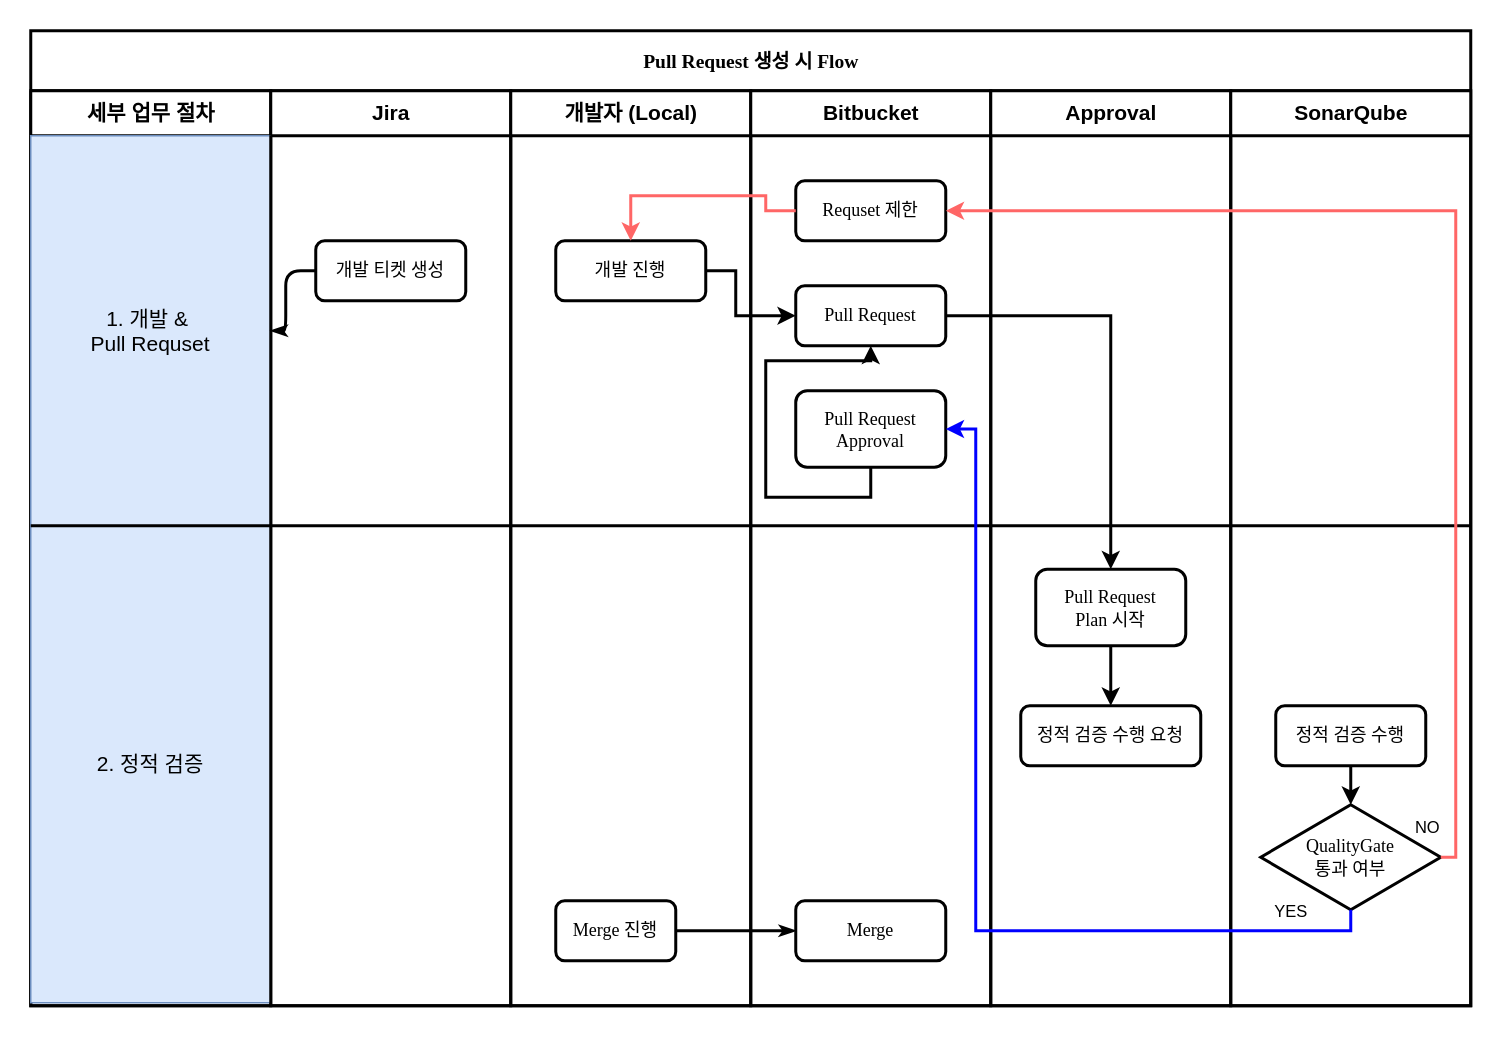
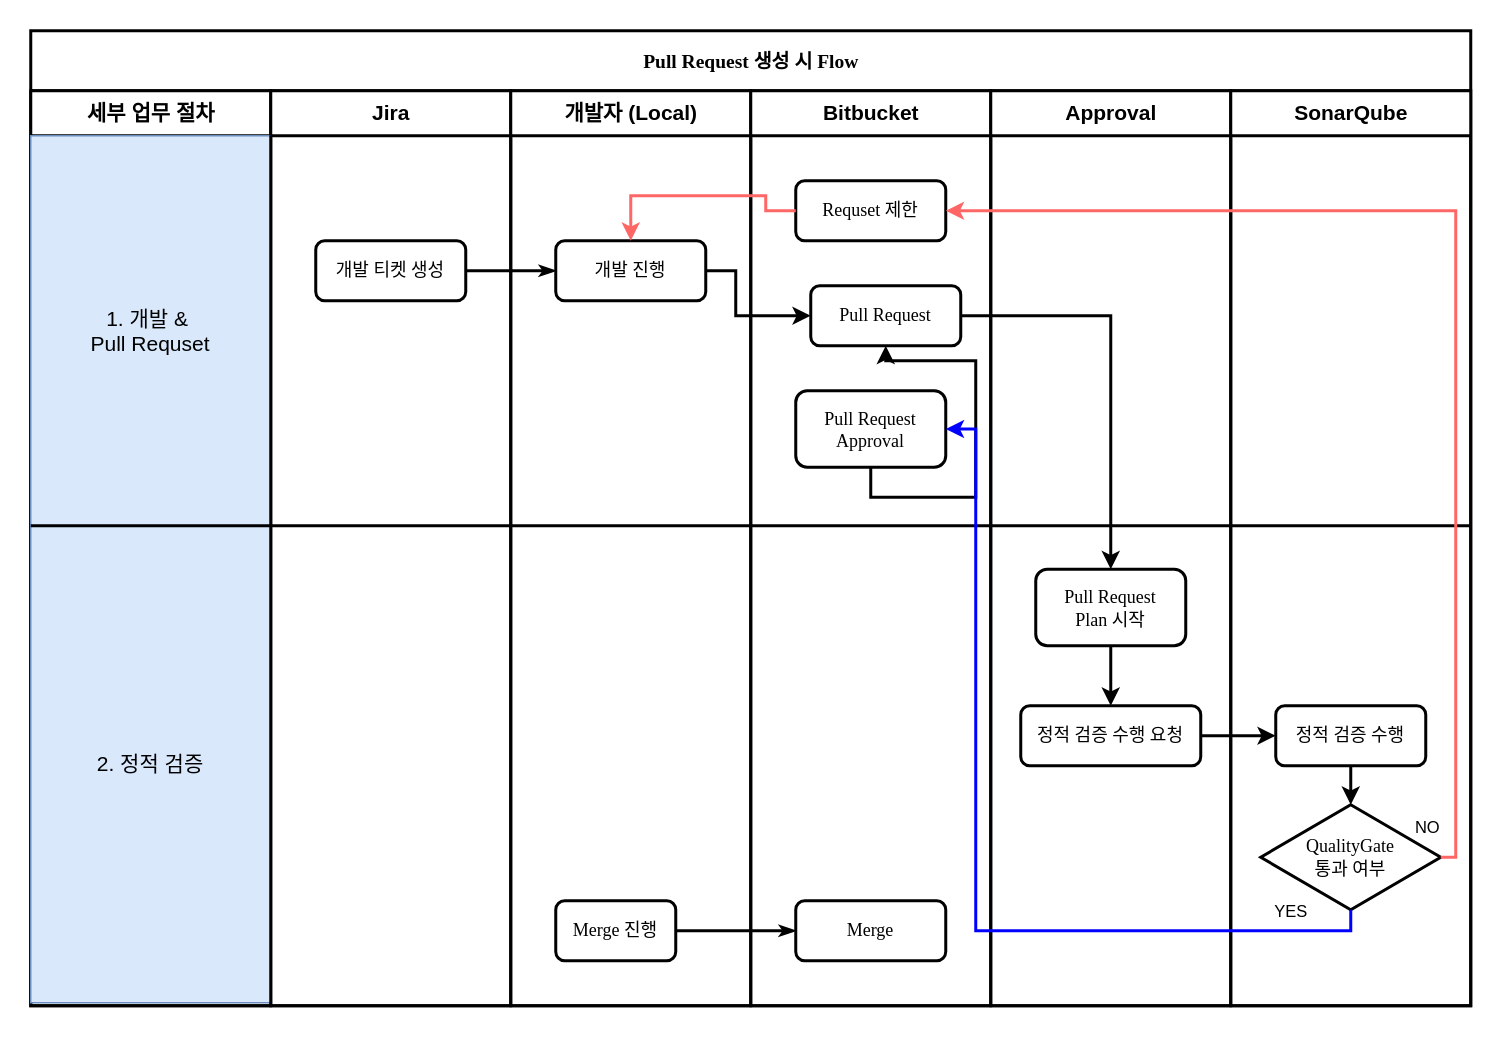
(286, 291) -> (505, 271)
(871, 316) -> (886, 316)
none -> (1233, 736)
